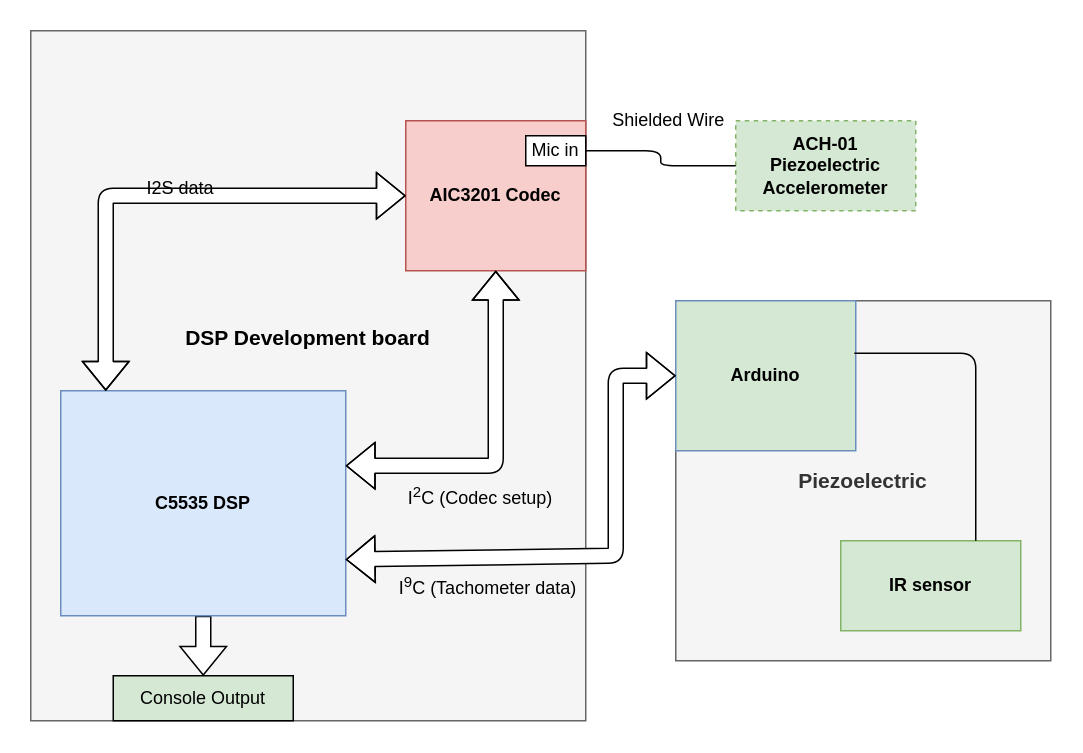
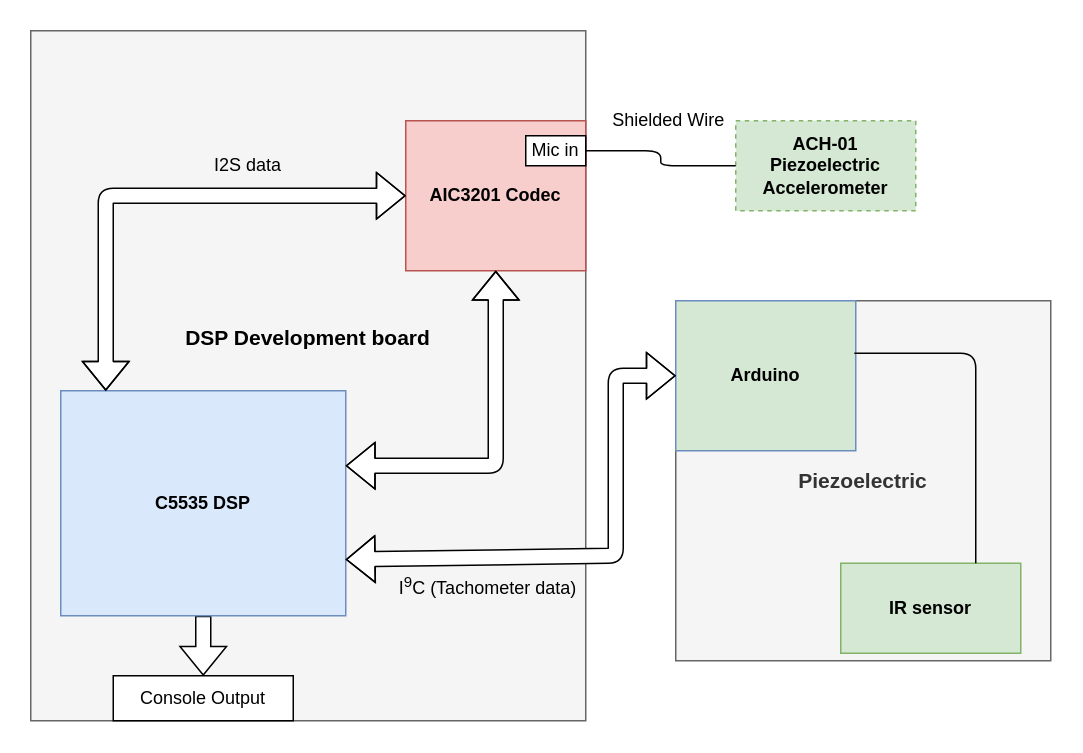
(181, 188) -> (248, 166)
(481, 496) -> none
(931, 586) -> (931, 608)
(203, 698) -> (203, 698)
